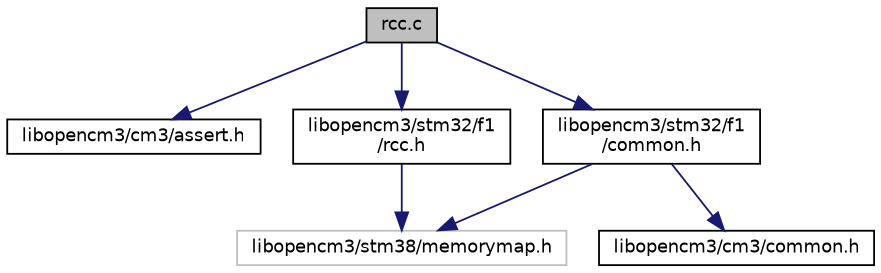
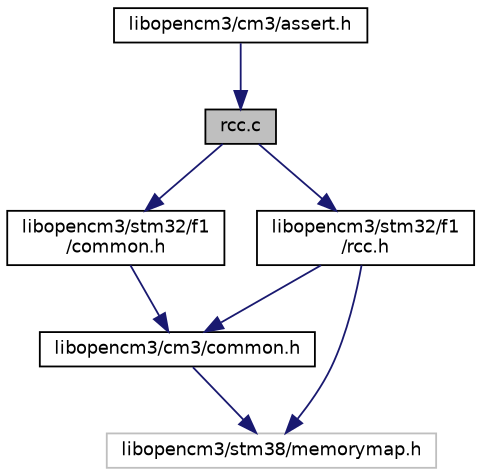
(278, 77) -> (241, 67)
(524, 194) -> (218, 393)
none -> (271, 294)
